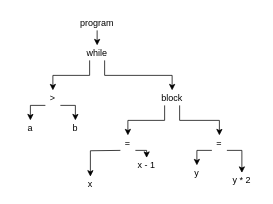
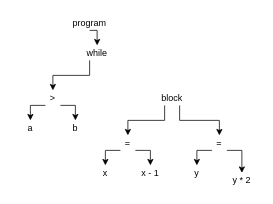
(97, 23) -> (90, 23)
(136, 75) -> none
(147, 165) -> (150, 173)
(90, 184) -> (105, 173)
